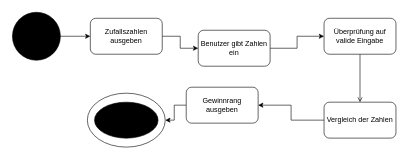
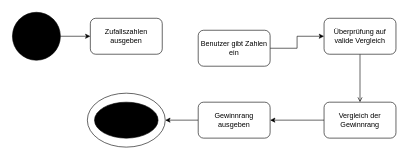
(179, 36) -> none
(360, 36) -> (360, 36)
(222, 105) -> (234, 120)
(360, 120) -> (360, 120)
